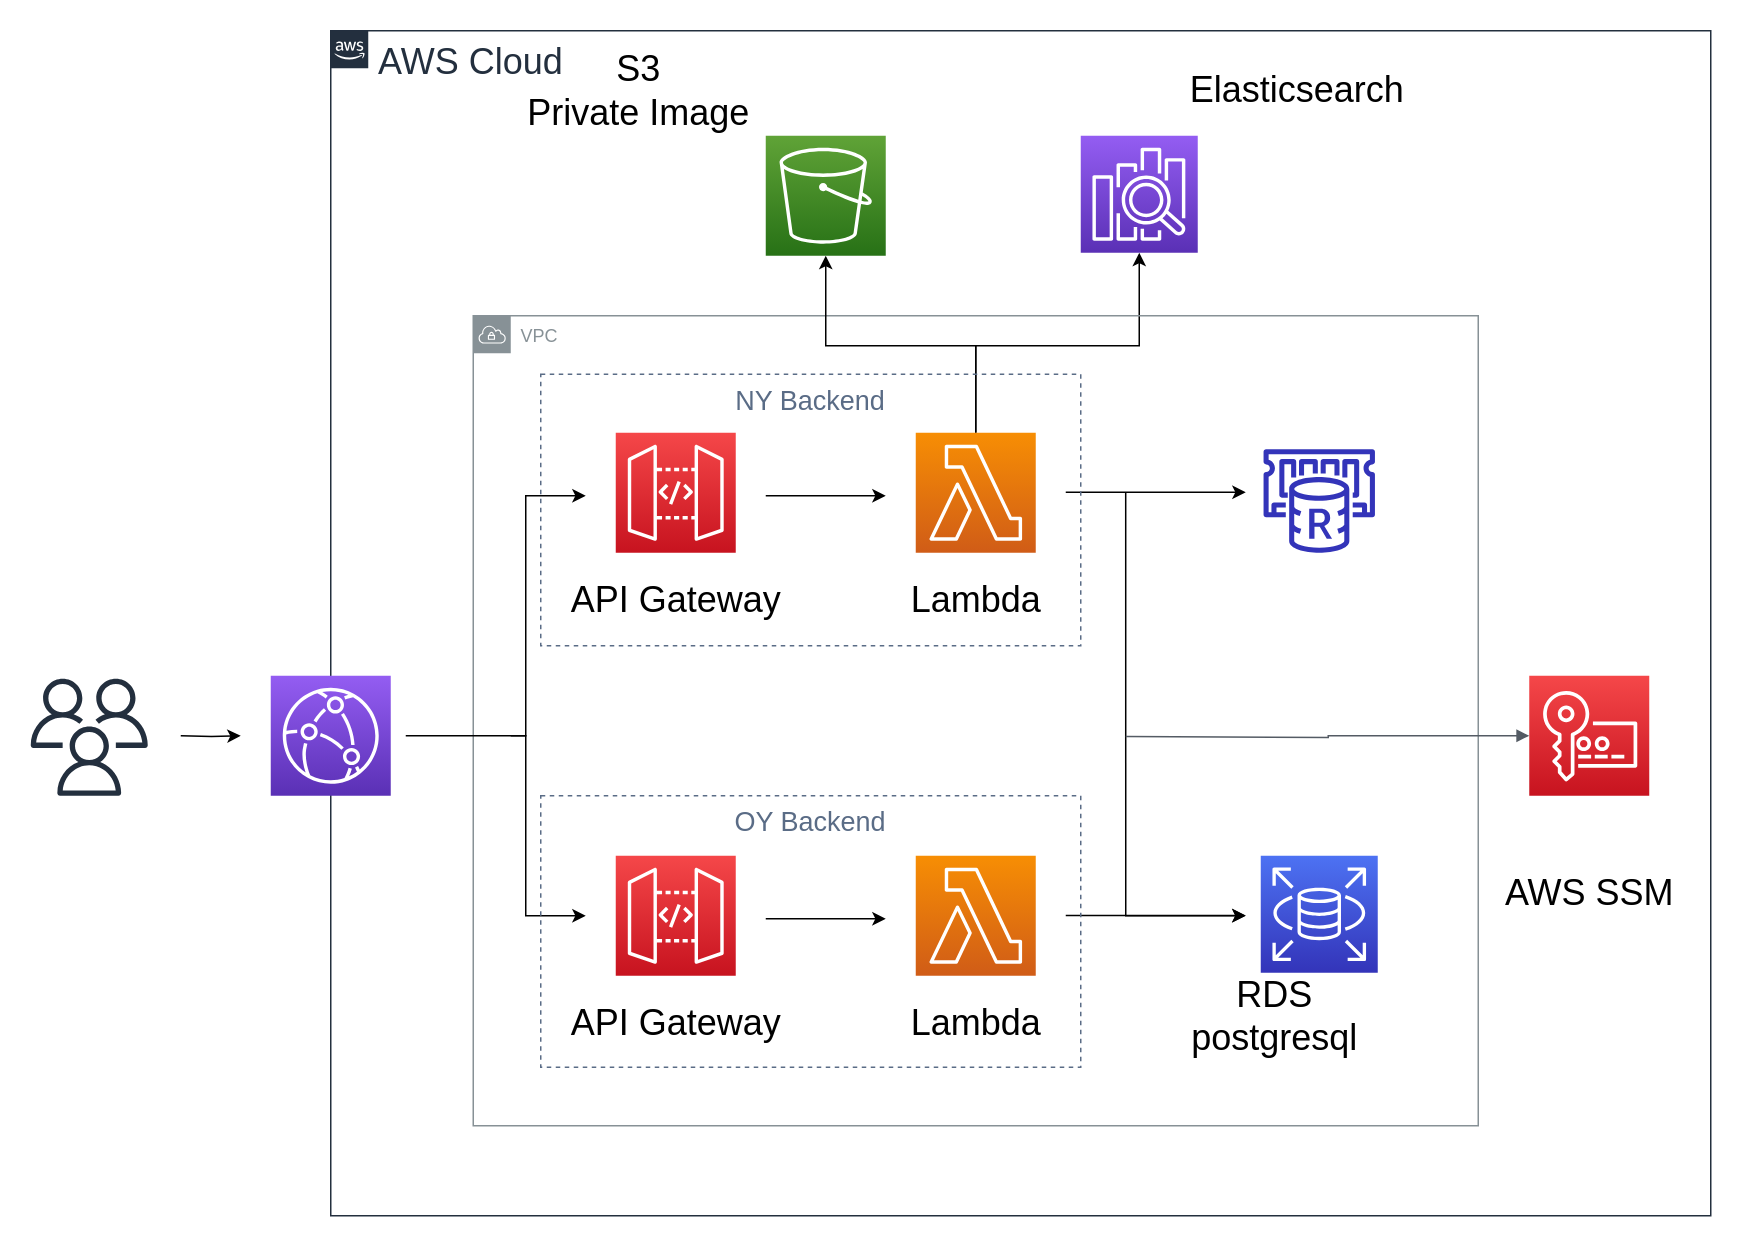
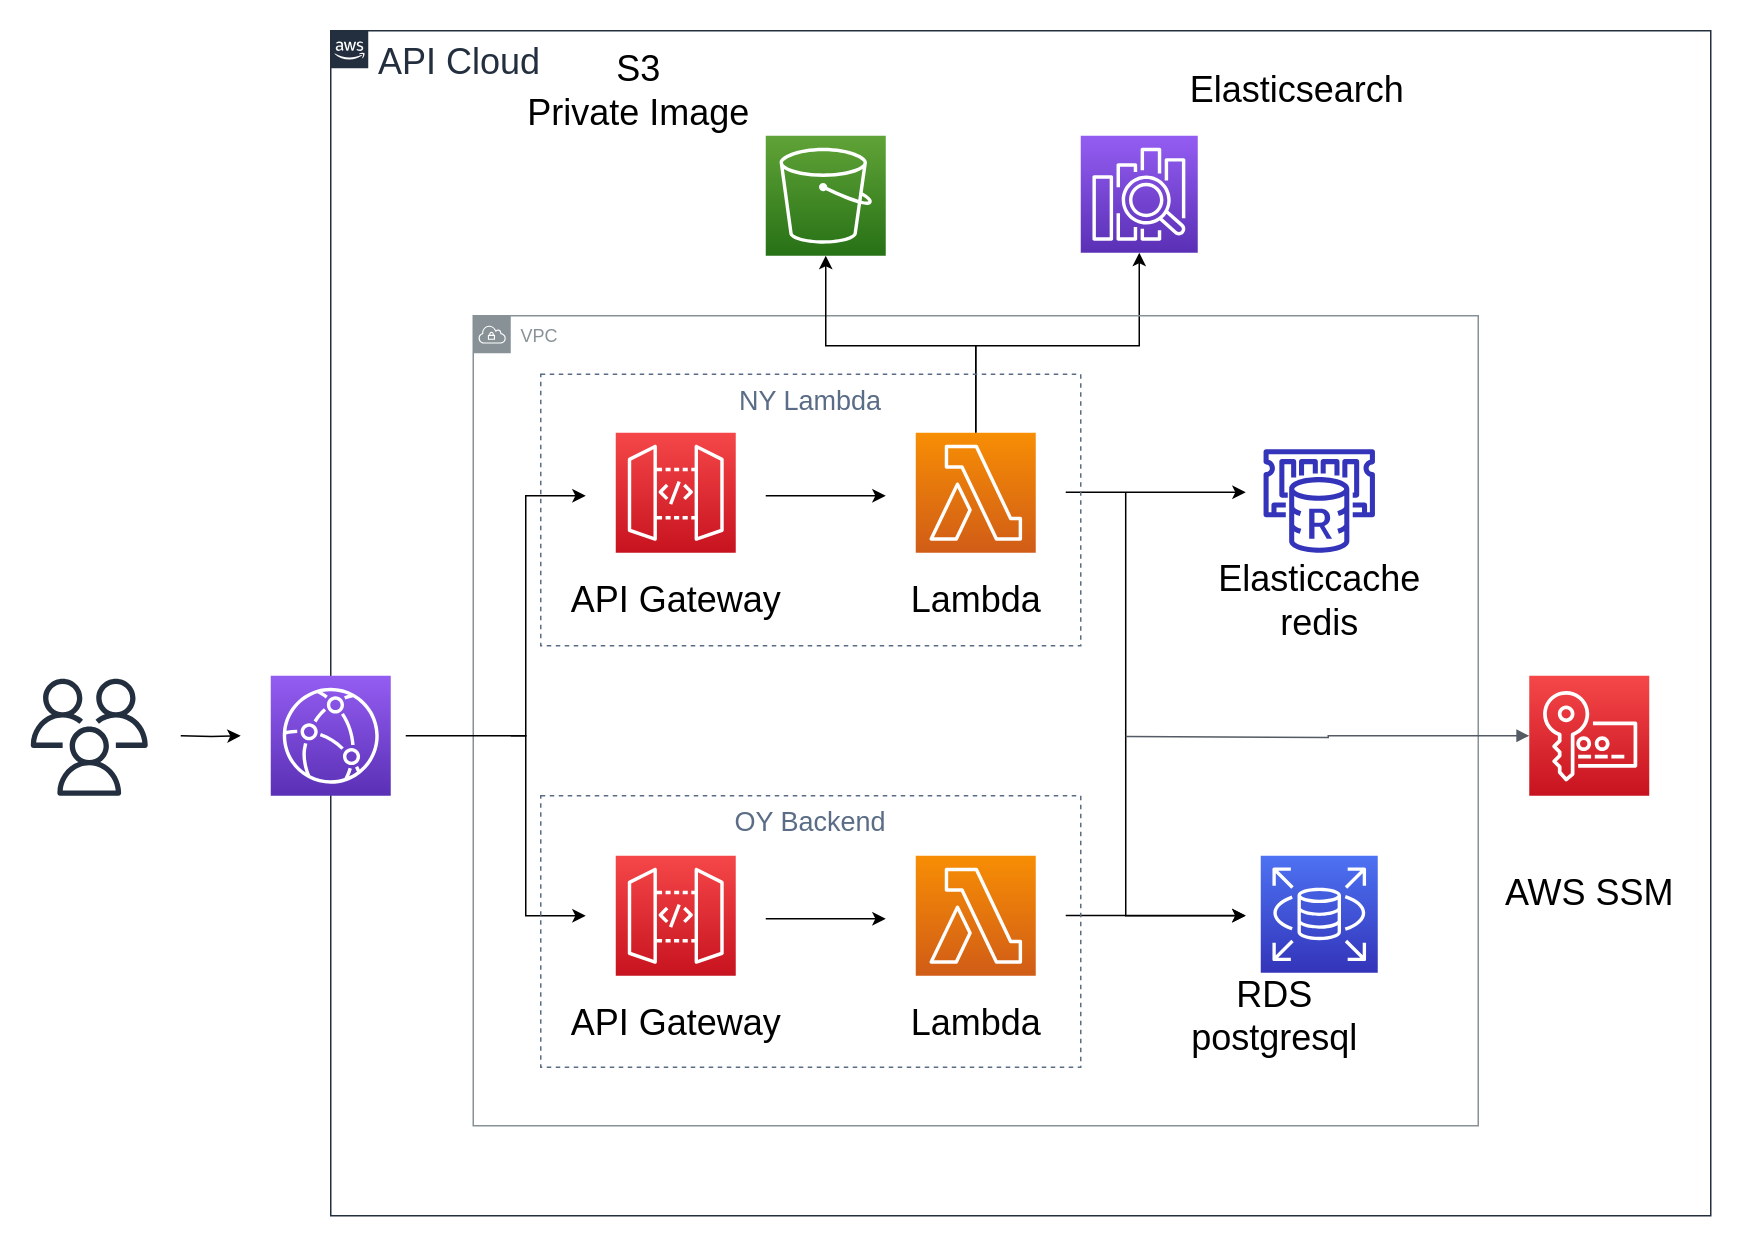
(419, 52) -> (419, 52)
(810, 401) -> (810, 401)
none -> (1319, 601)
